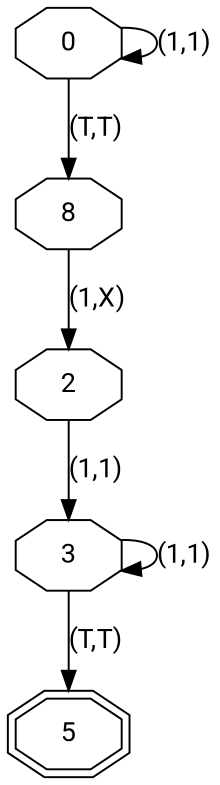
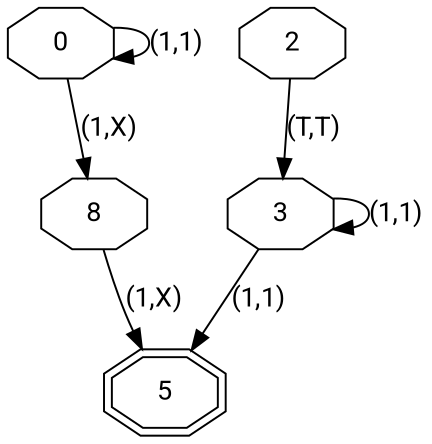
(96, 129) -> (109, 129)
(69, 289) -> (117, 291)
(96, 470) -> (314, 129)
(96, 641) -> (259, 299)
